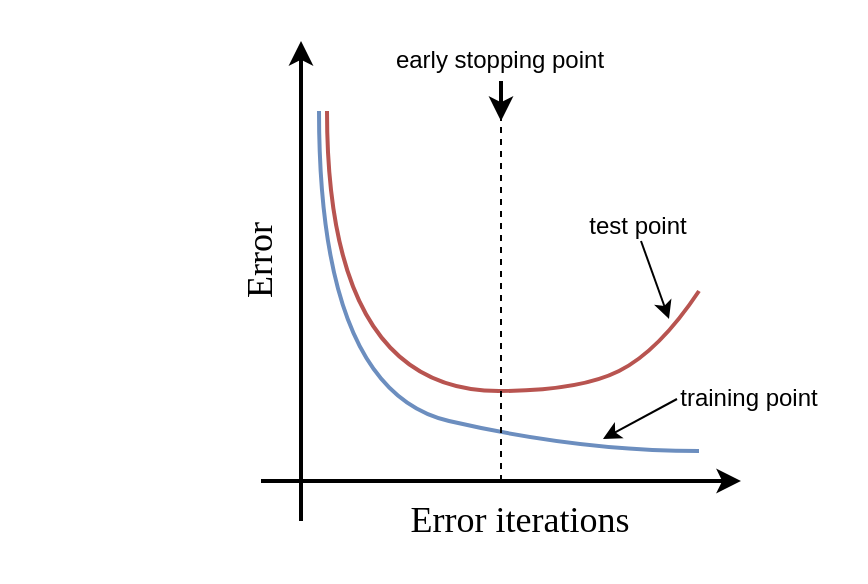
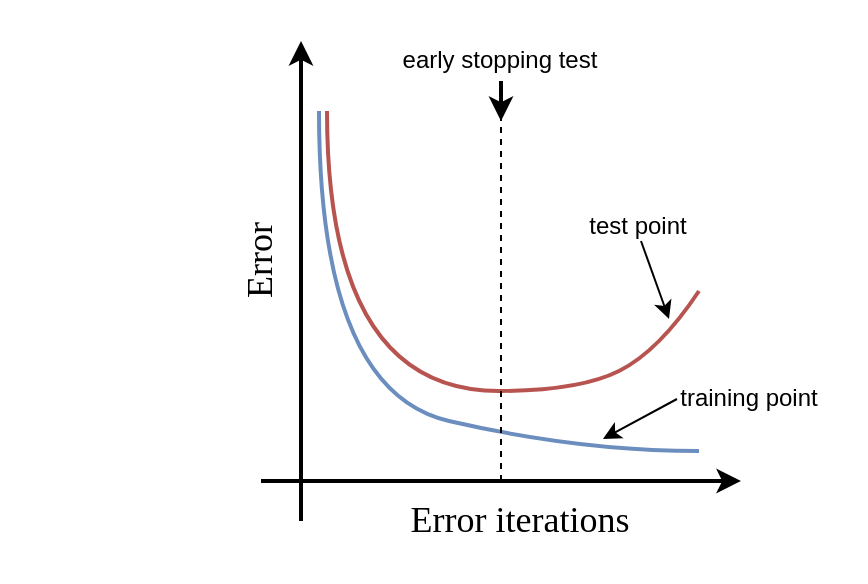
(501, 61) -> (501, 61)
